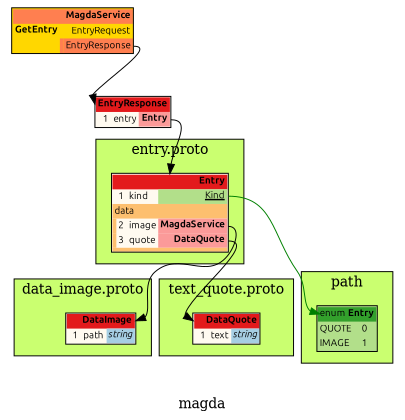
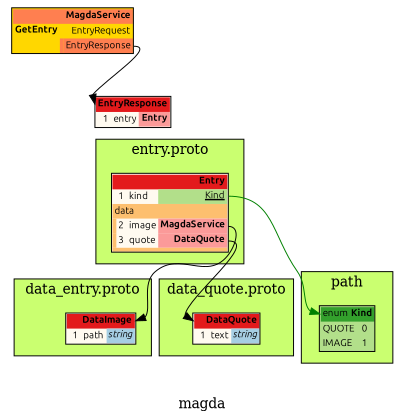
(181, 133) -> none
(83, 290) -> (83, 290)
(226, 290) -> (226, 290)
(361, 313) -> (362, 313)
